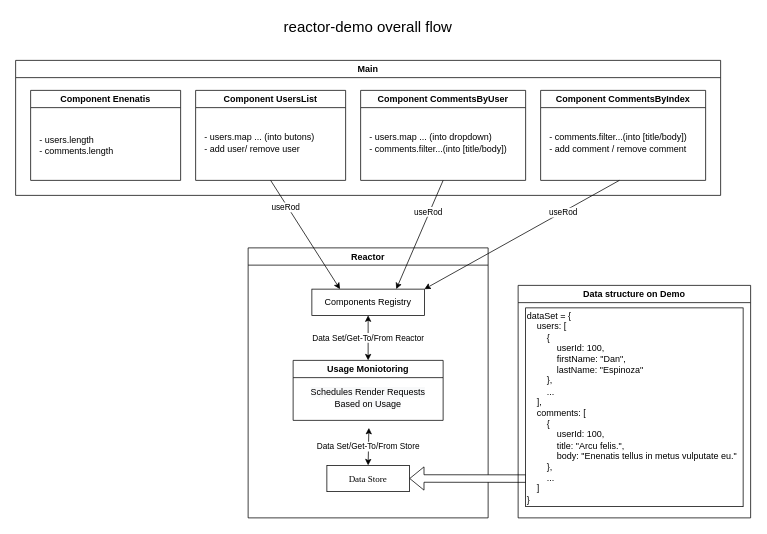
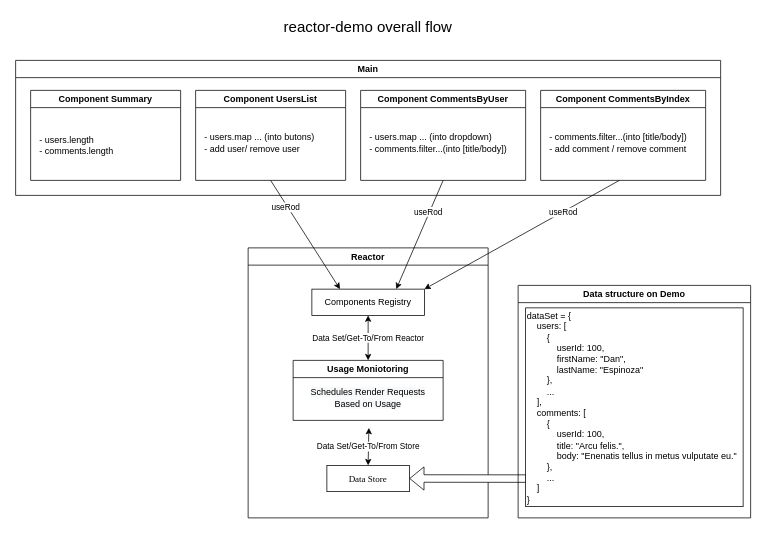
(105, 99) -> (105, 99)
